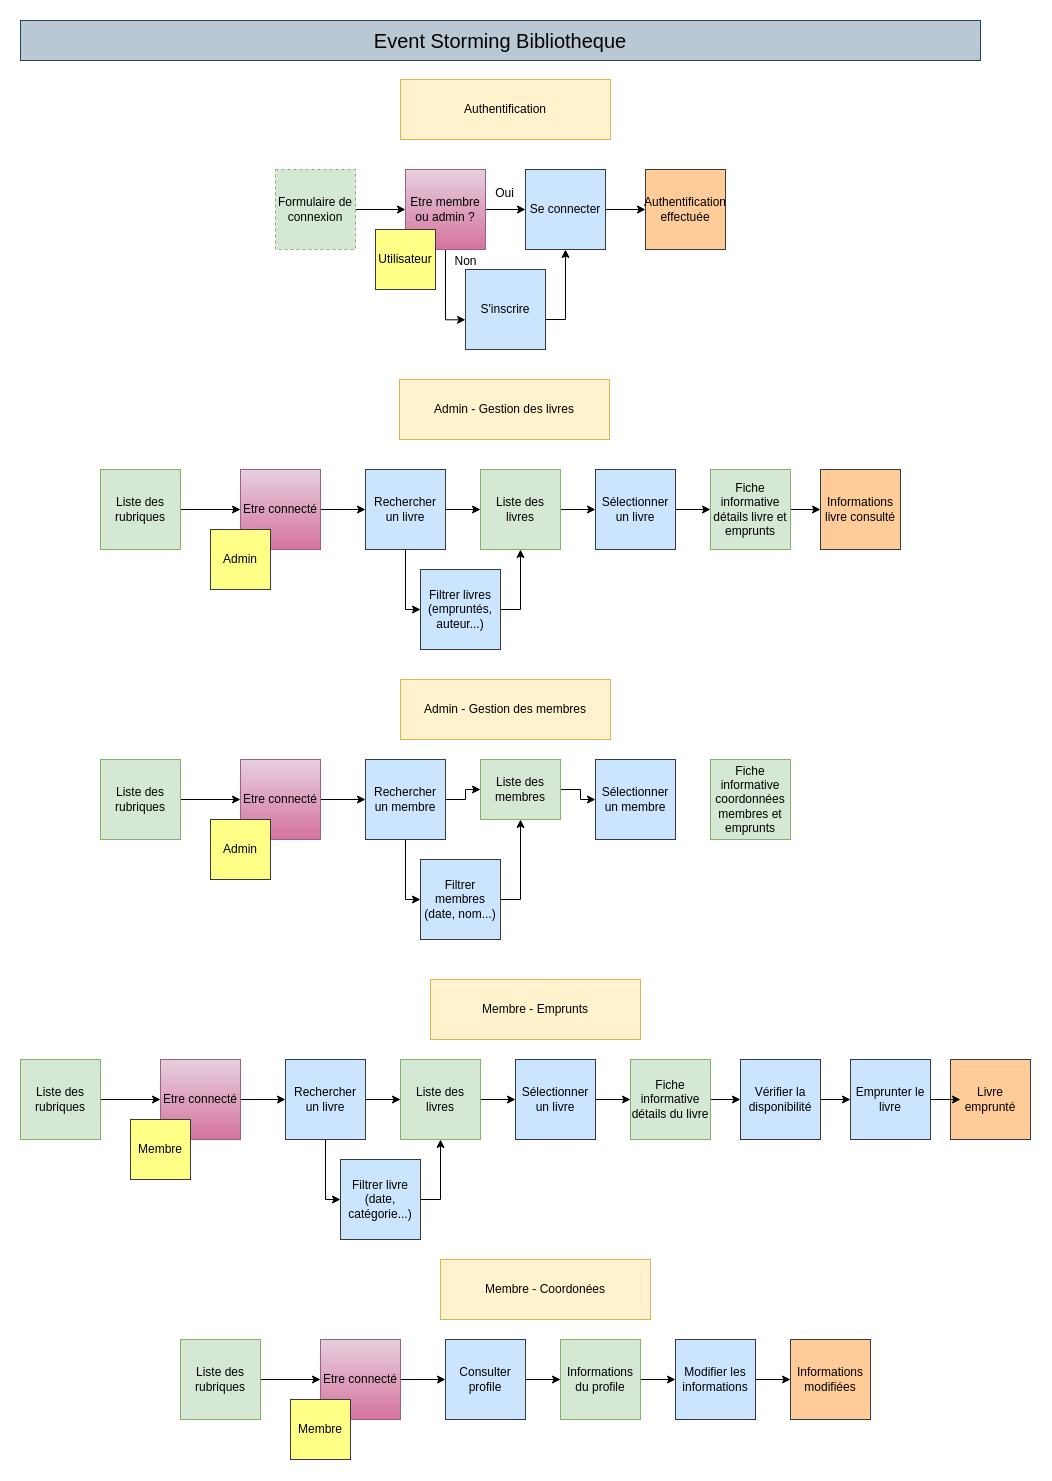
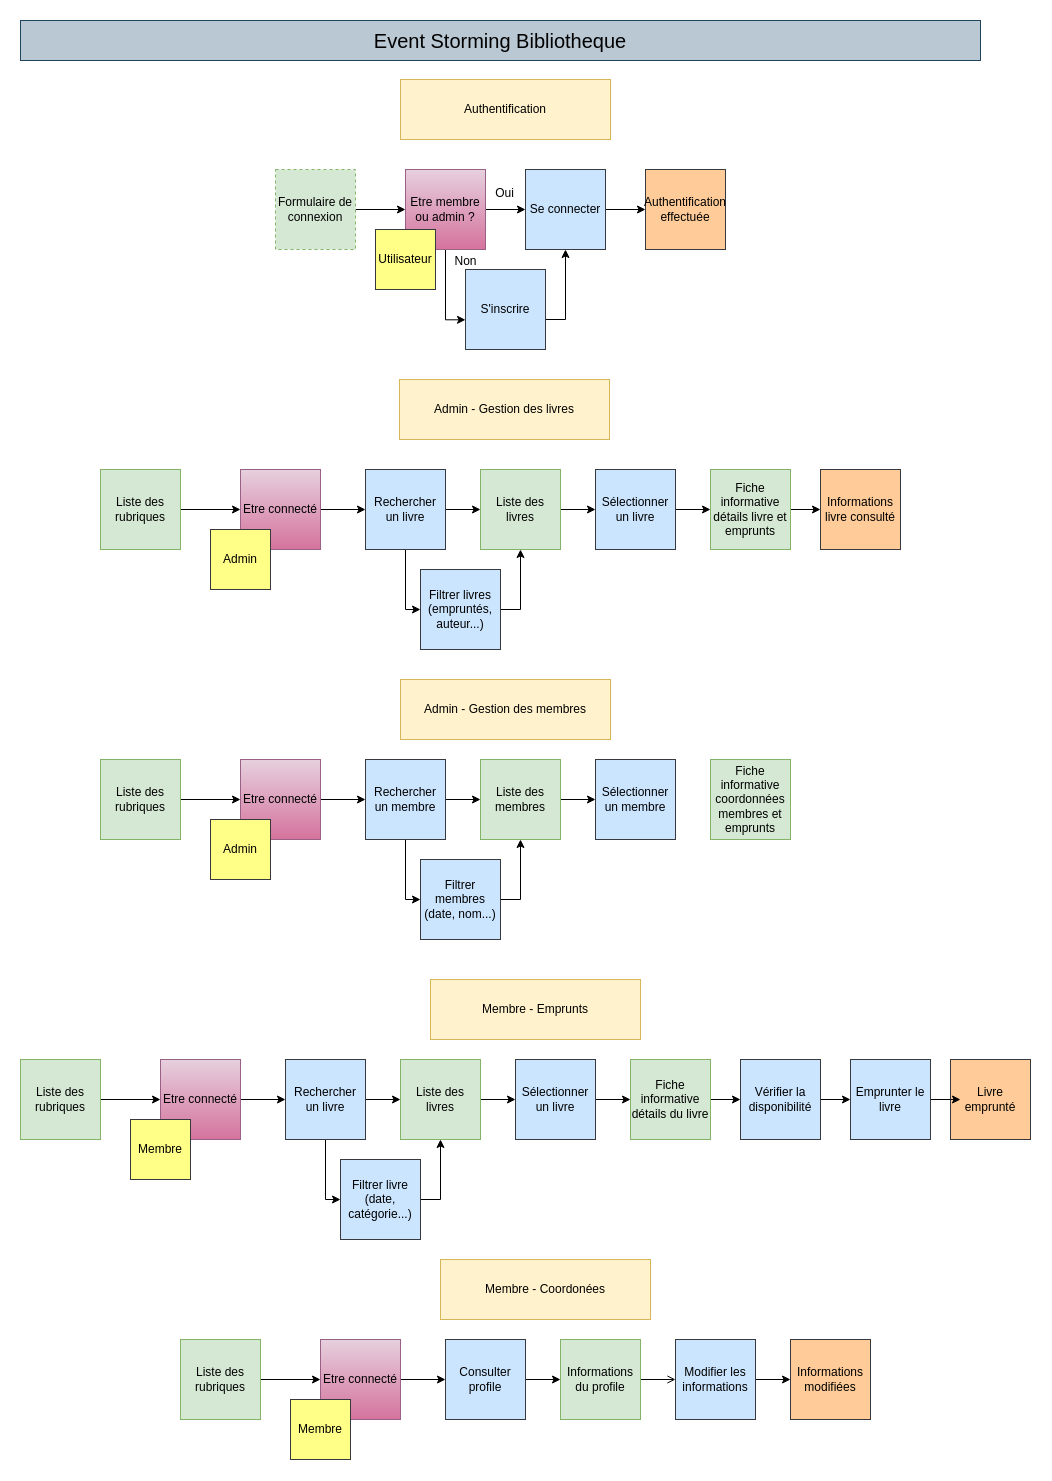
(521, 790) -> (521, 800)
(667, 1380) -> (668, 1380)
